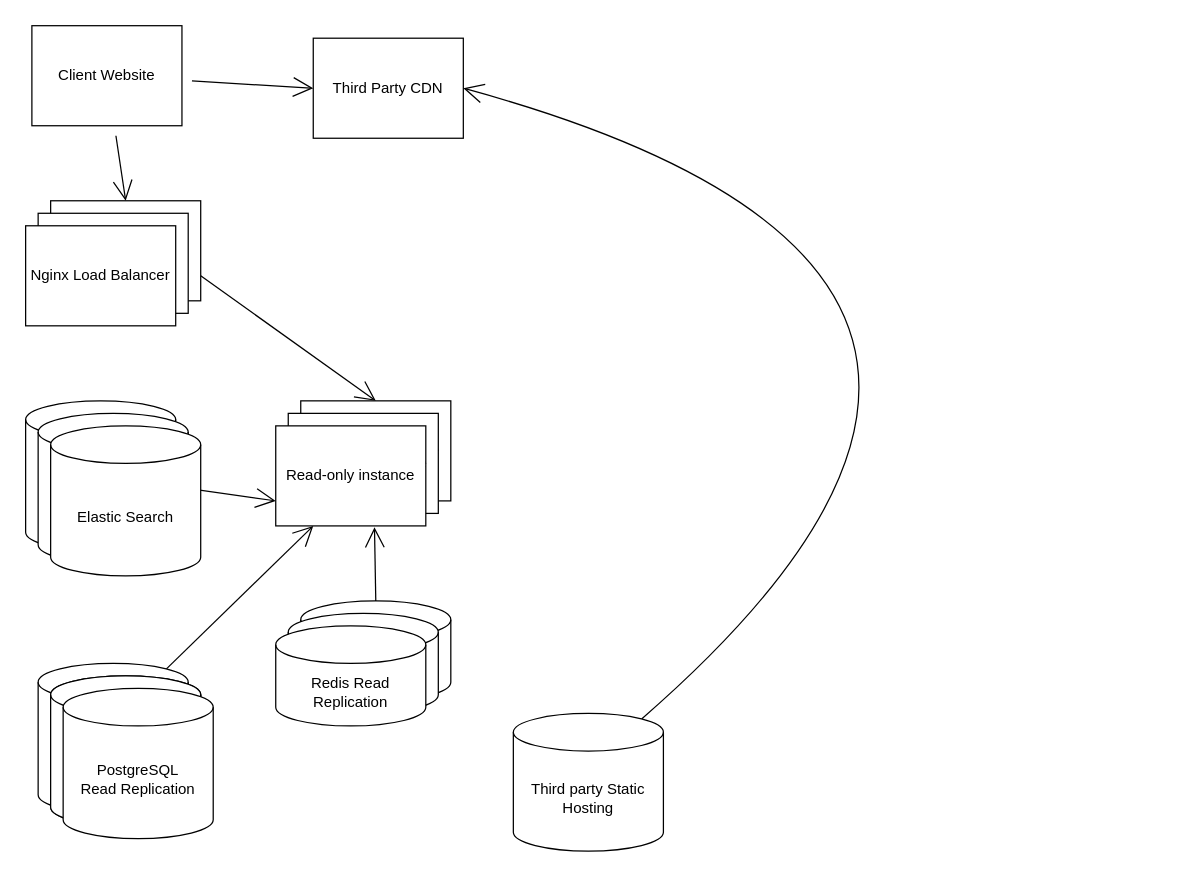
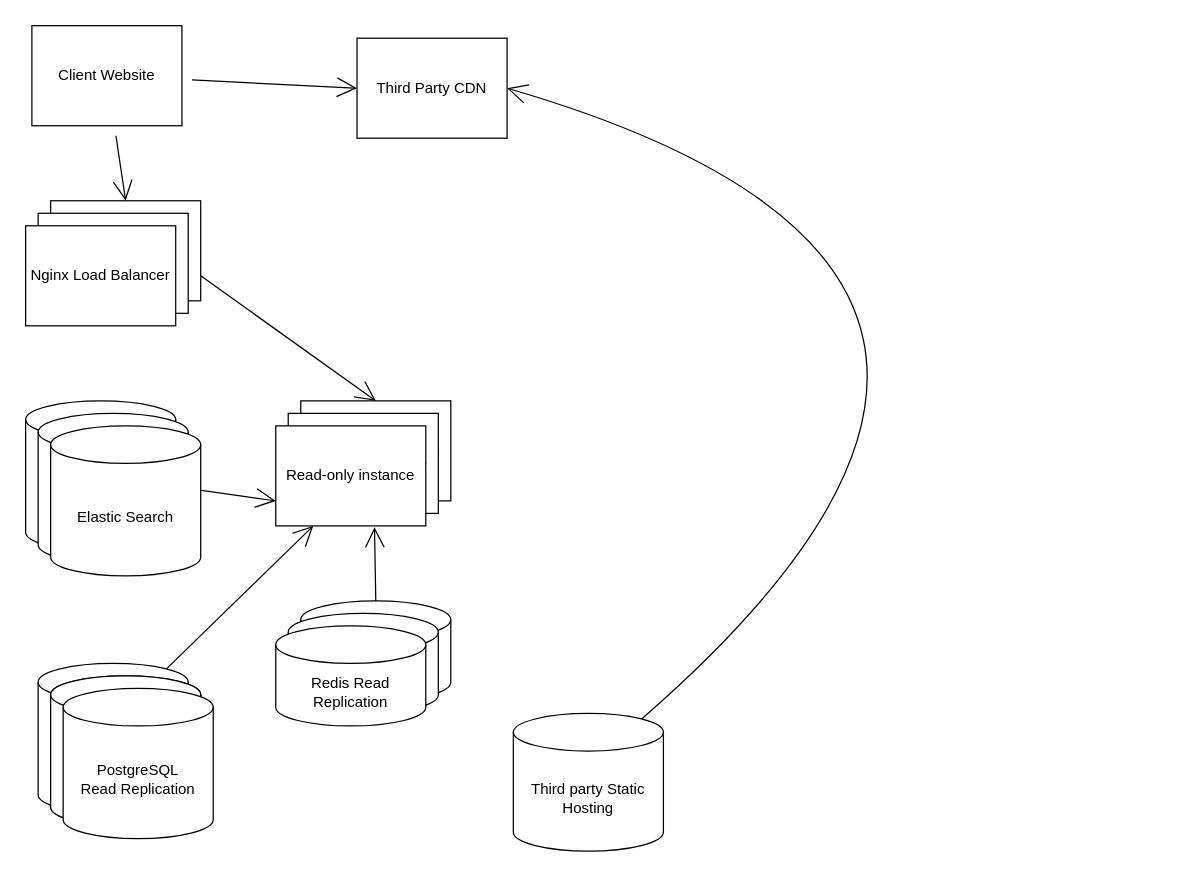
(388, 88) -> (432, 88)
